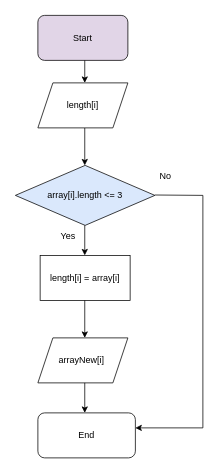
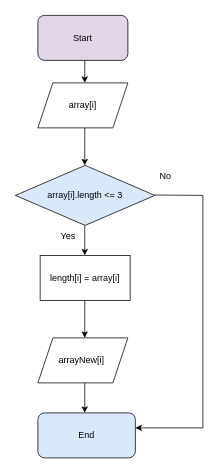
(83, 105) -> (83, 105)
(87, 435) -> (87, 435)
